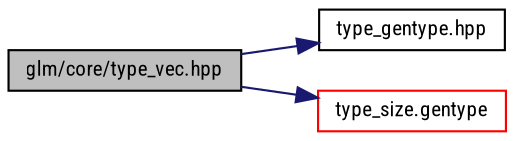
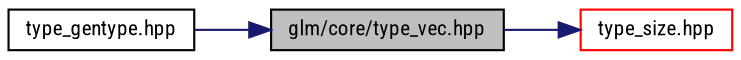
(269, 50) -> (222, 30)
(412, 111) -> (656, 30)
